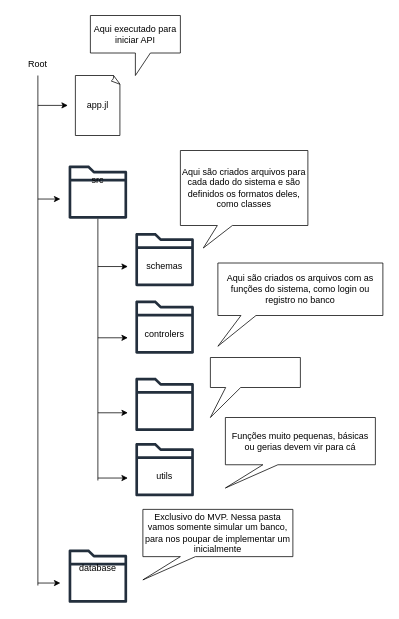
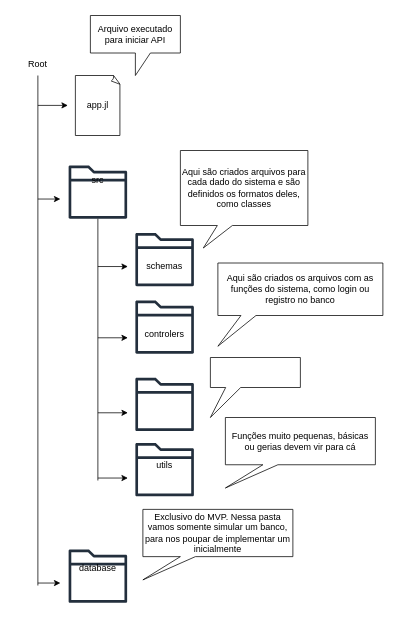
(135, 34) -> (135, 34)
(165, 477) -> (165, 465)
